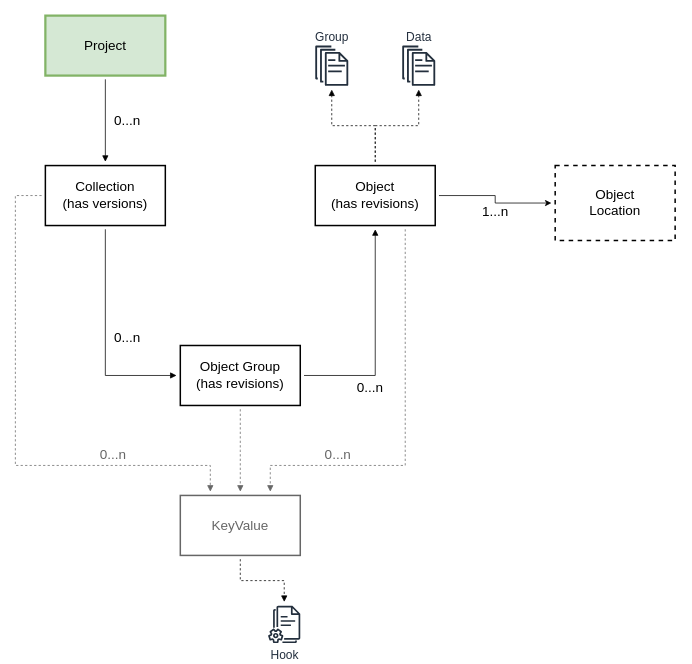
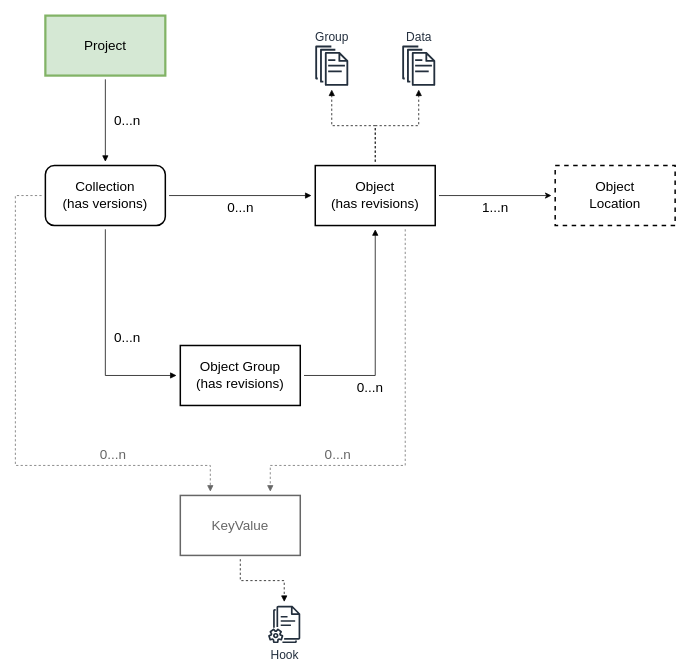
(105, 195) -> (105, 195)
none -> (237, 195)
(615, 203) -> (615, 195)
(240, 447) -> none
